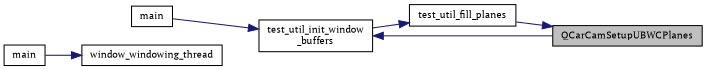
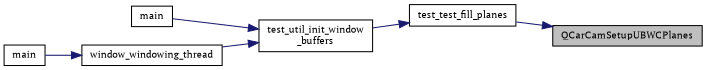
(463, 15) -> (463, 15)
(468, 36) -> (235, 45)
